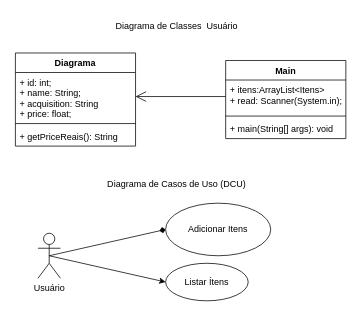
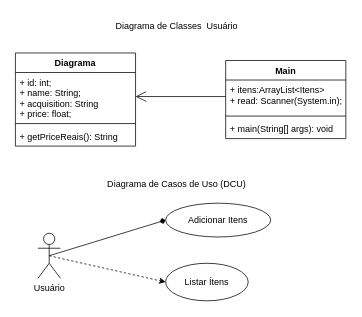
(218, 229) -> (218, 220)
(105, 268) -> (105, 268)
